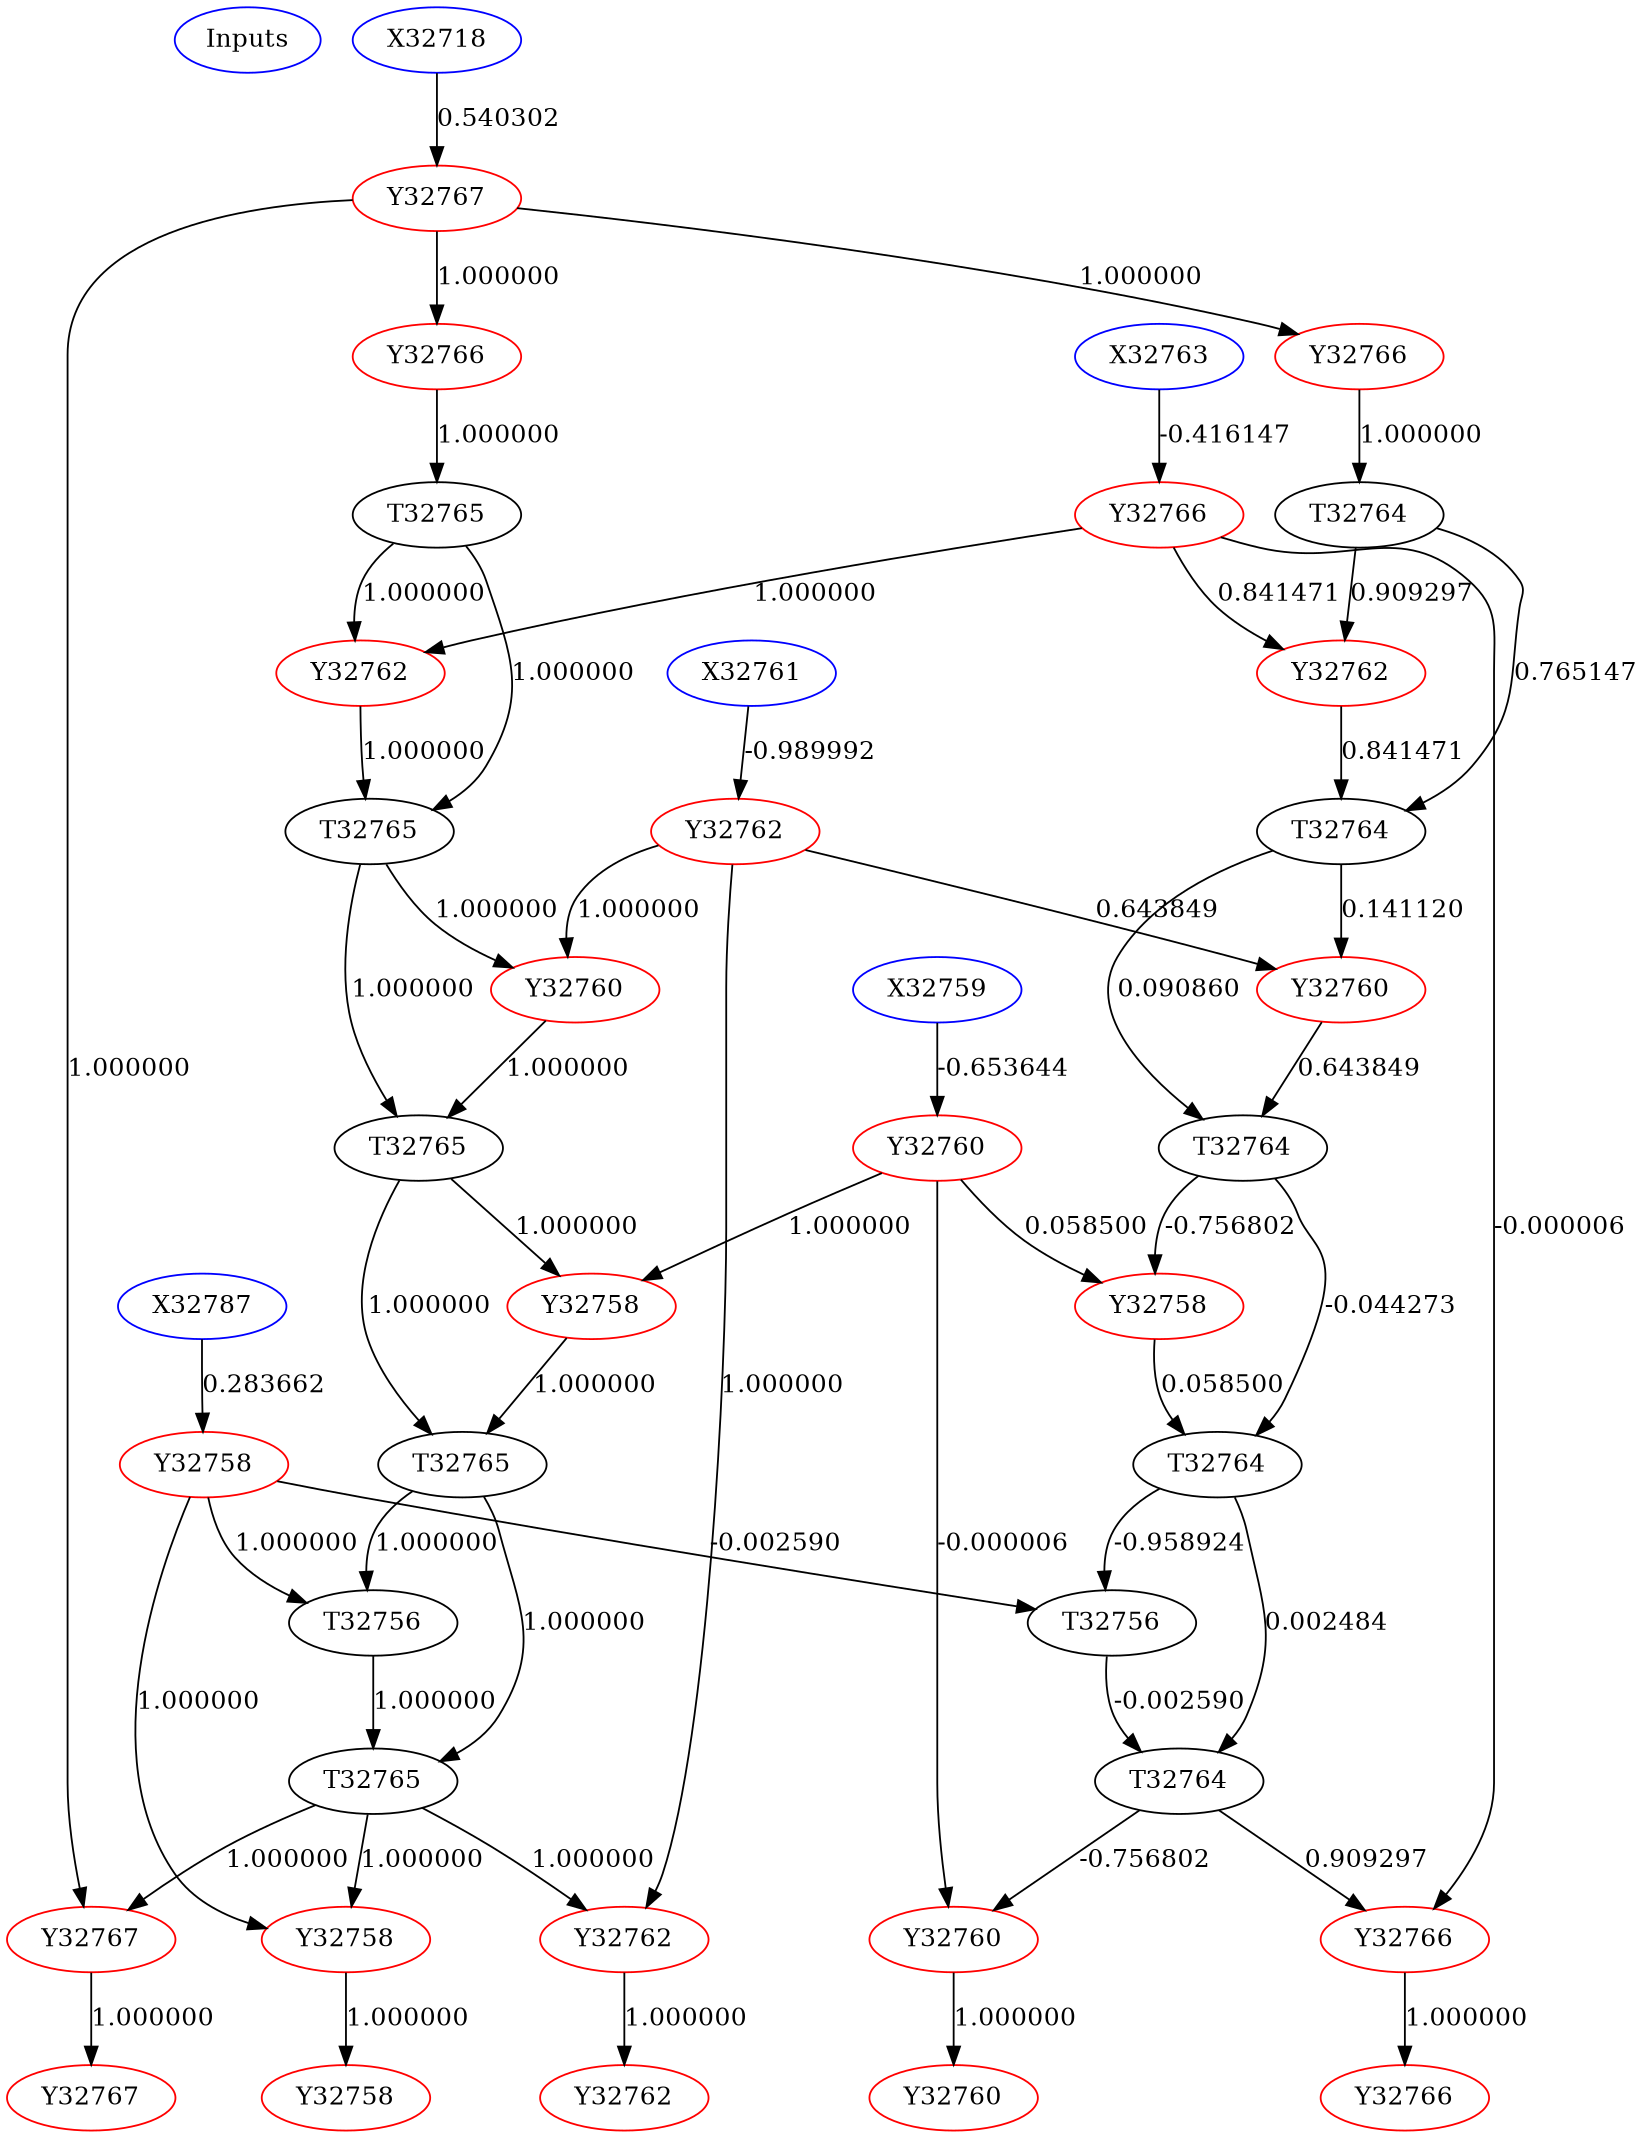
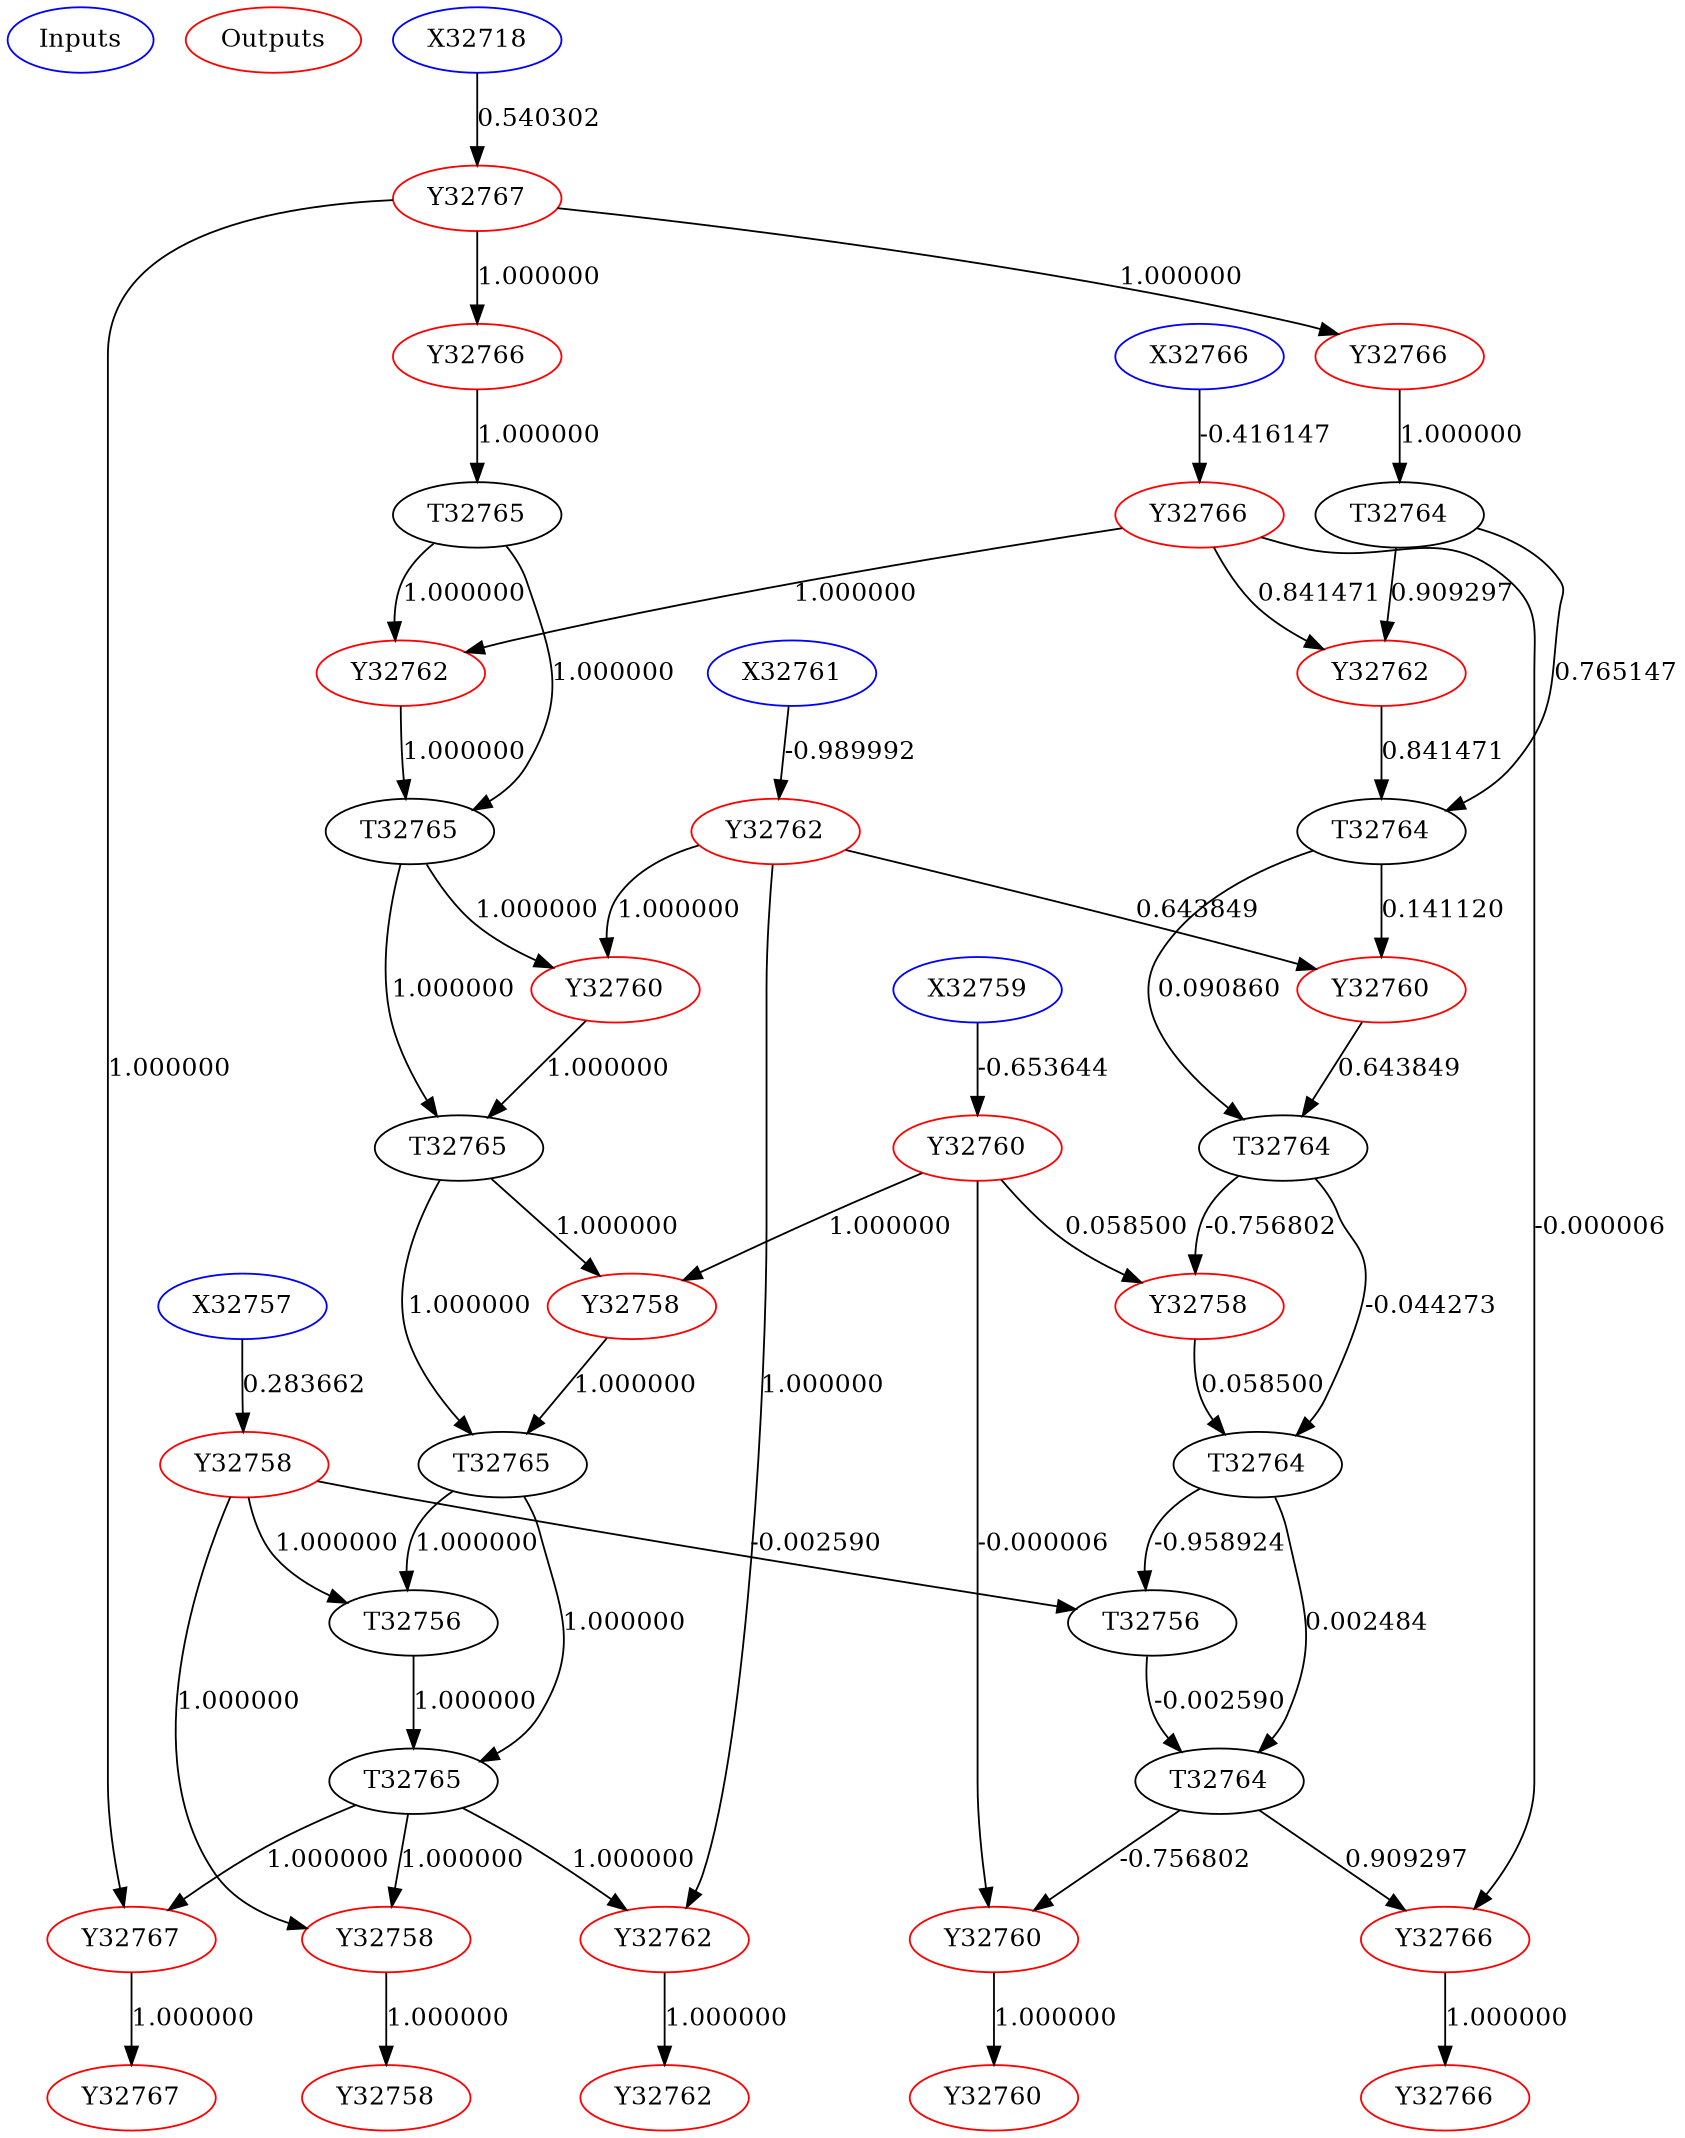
none -> (273, 40)
(1159, 357) -> (1200, 357)
(202, 1306) -> (243, 1306)
